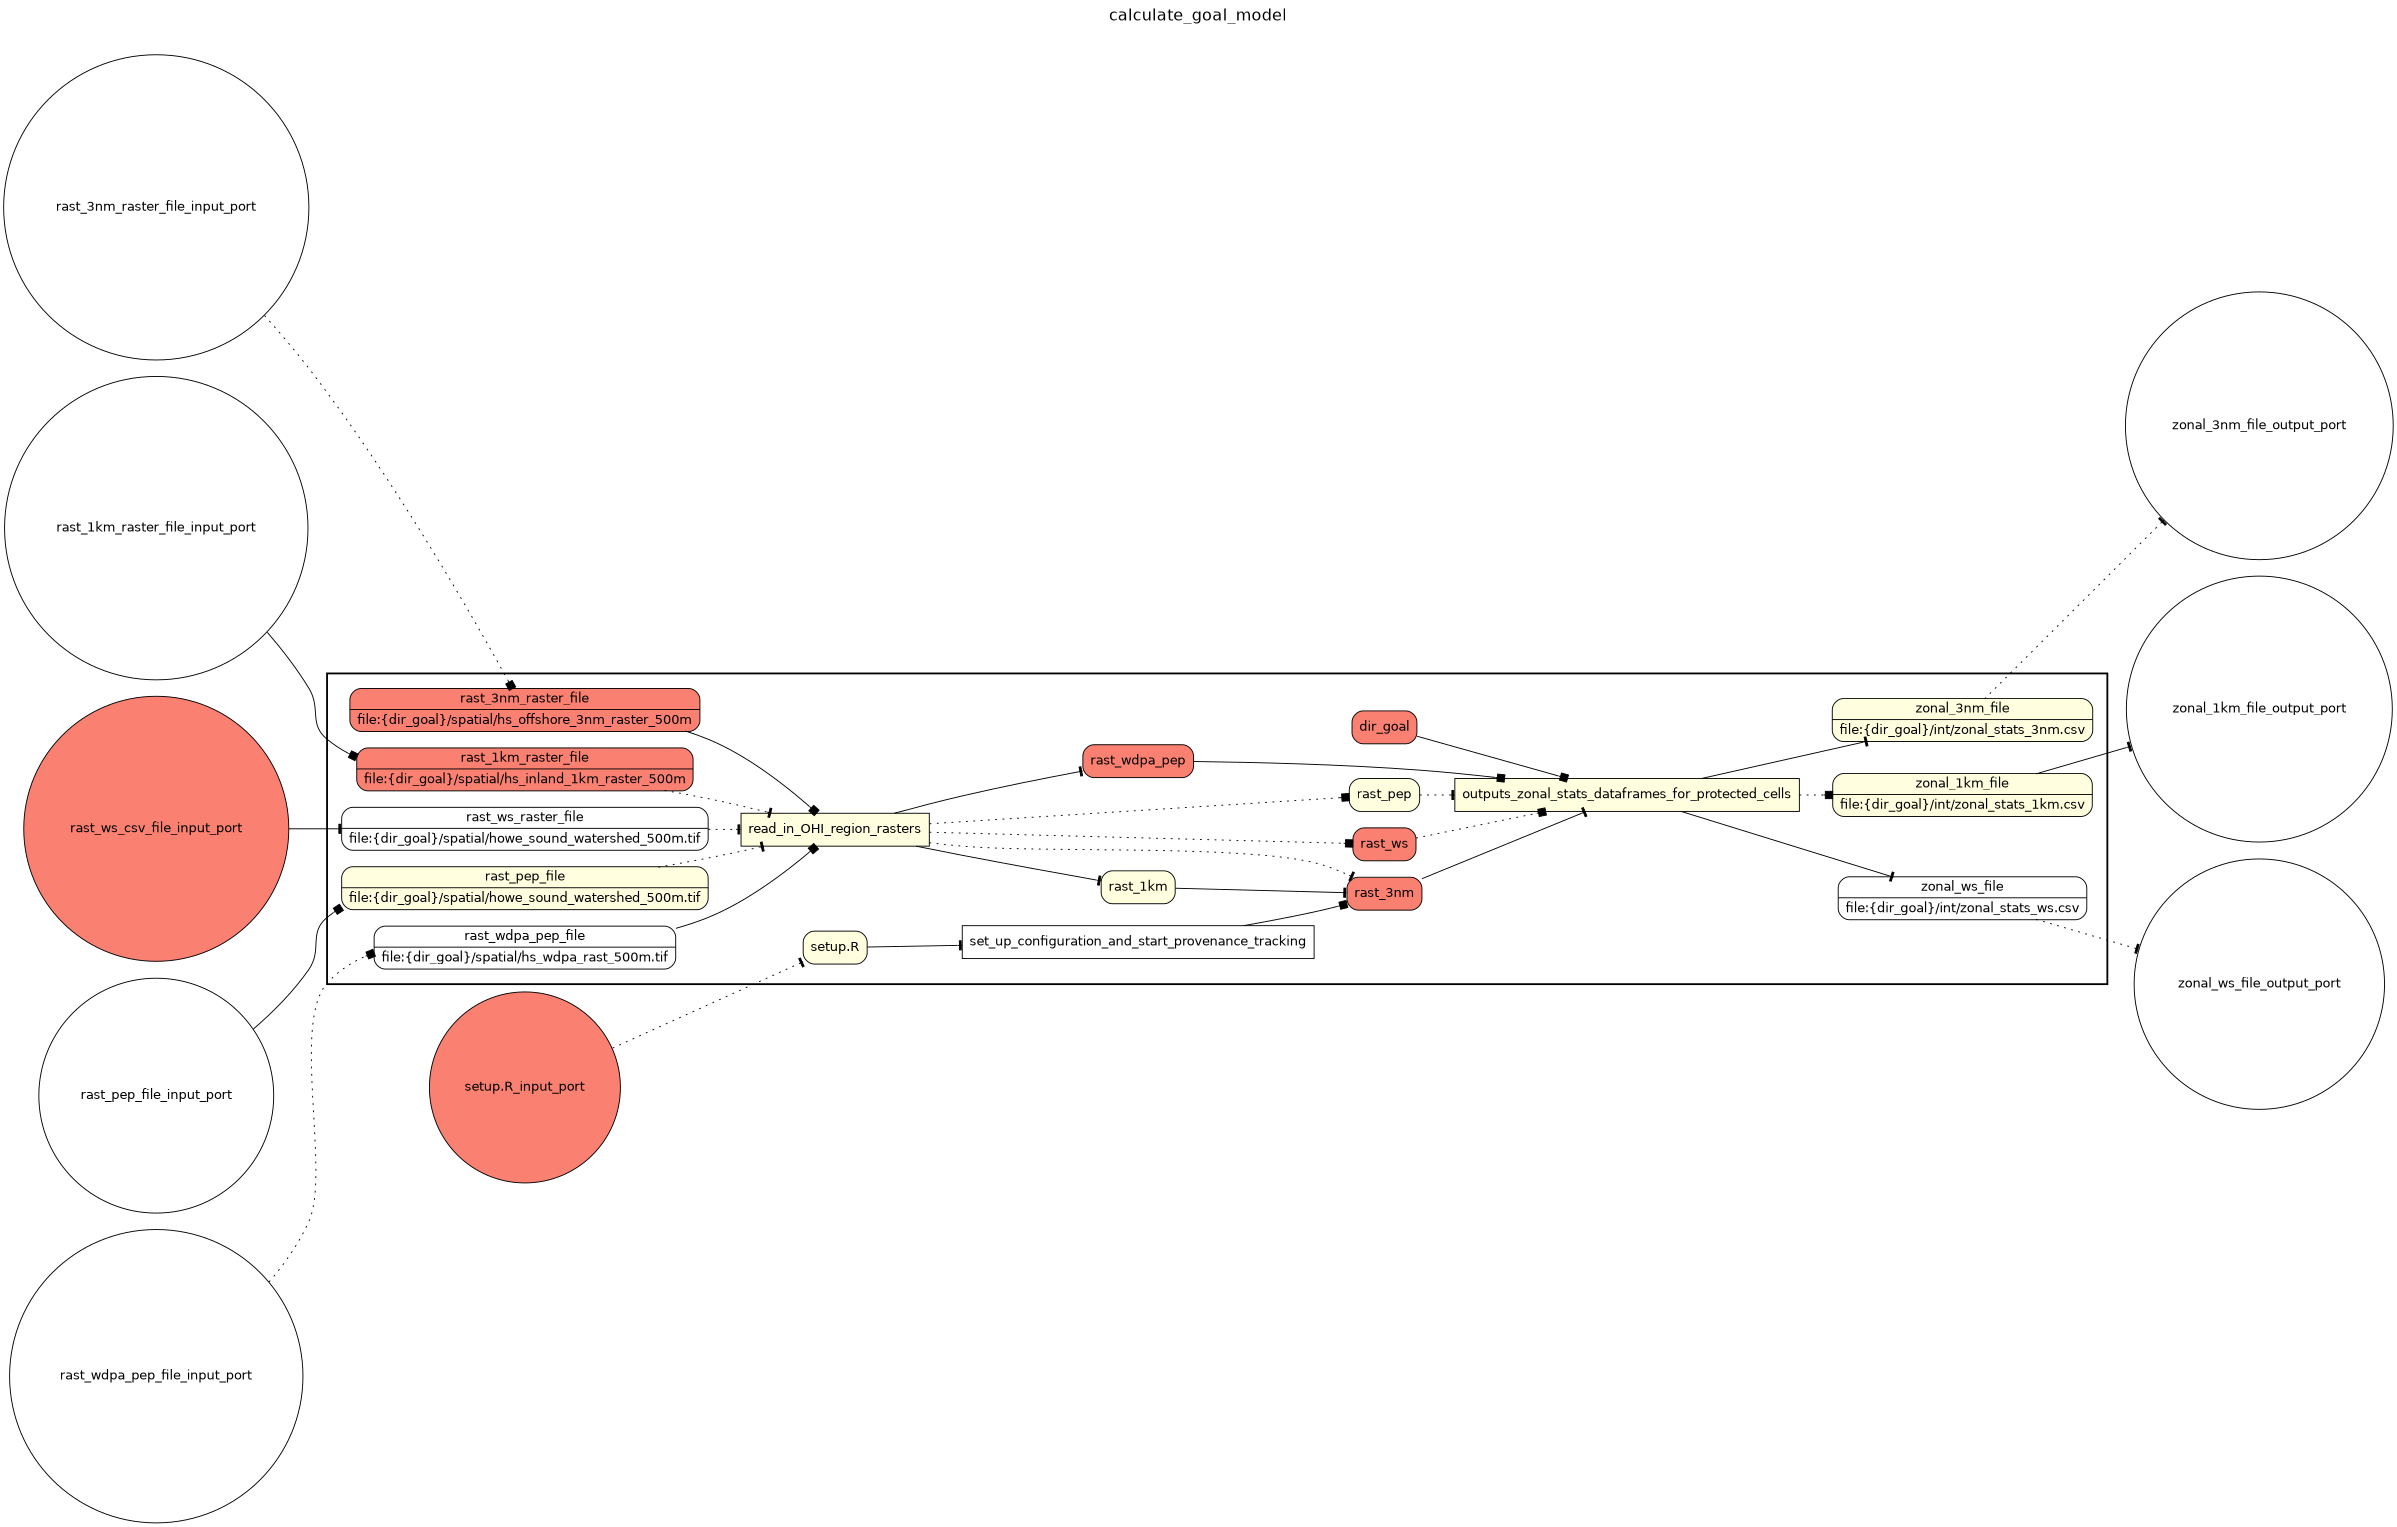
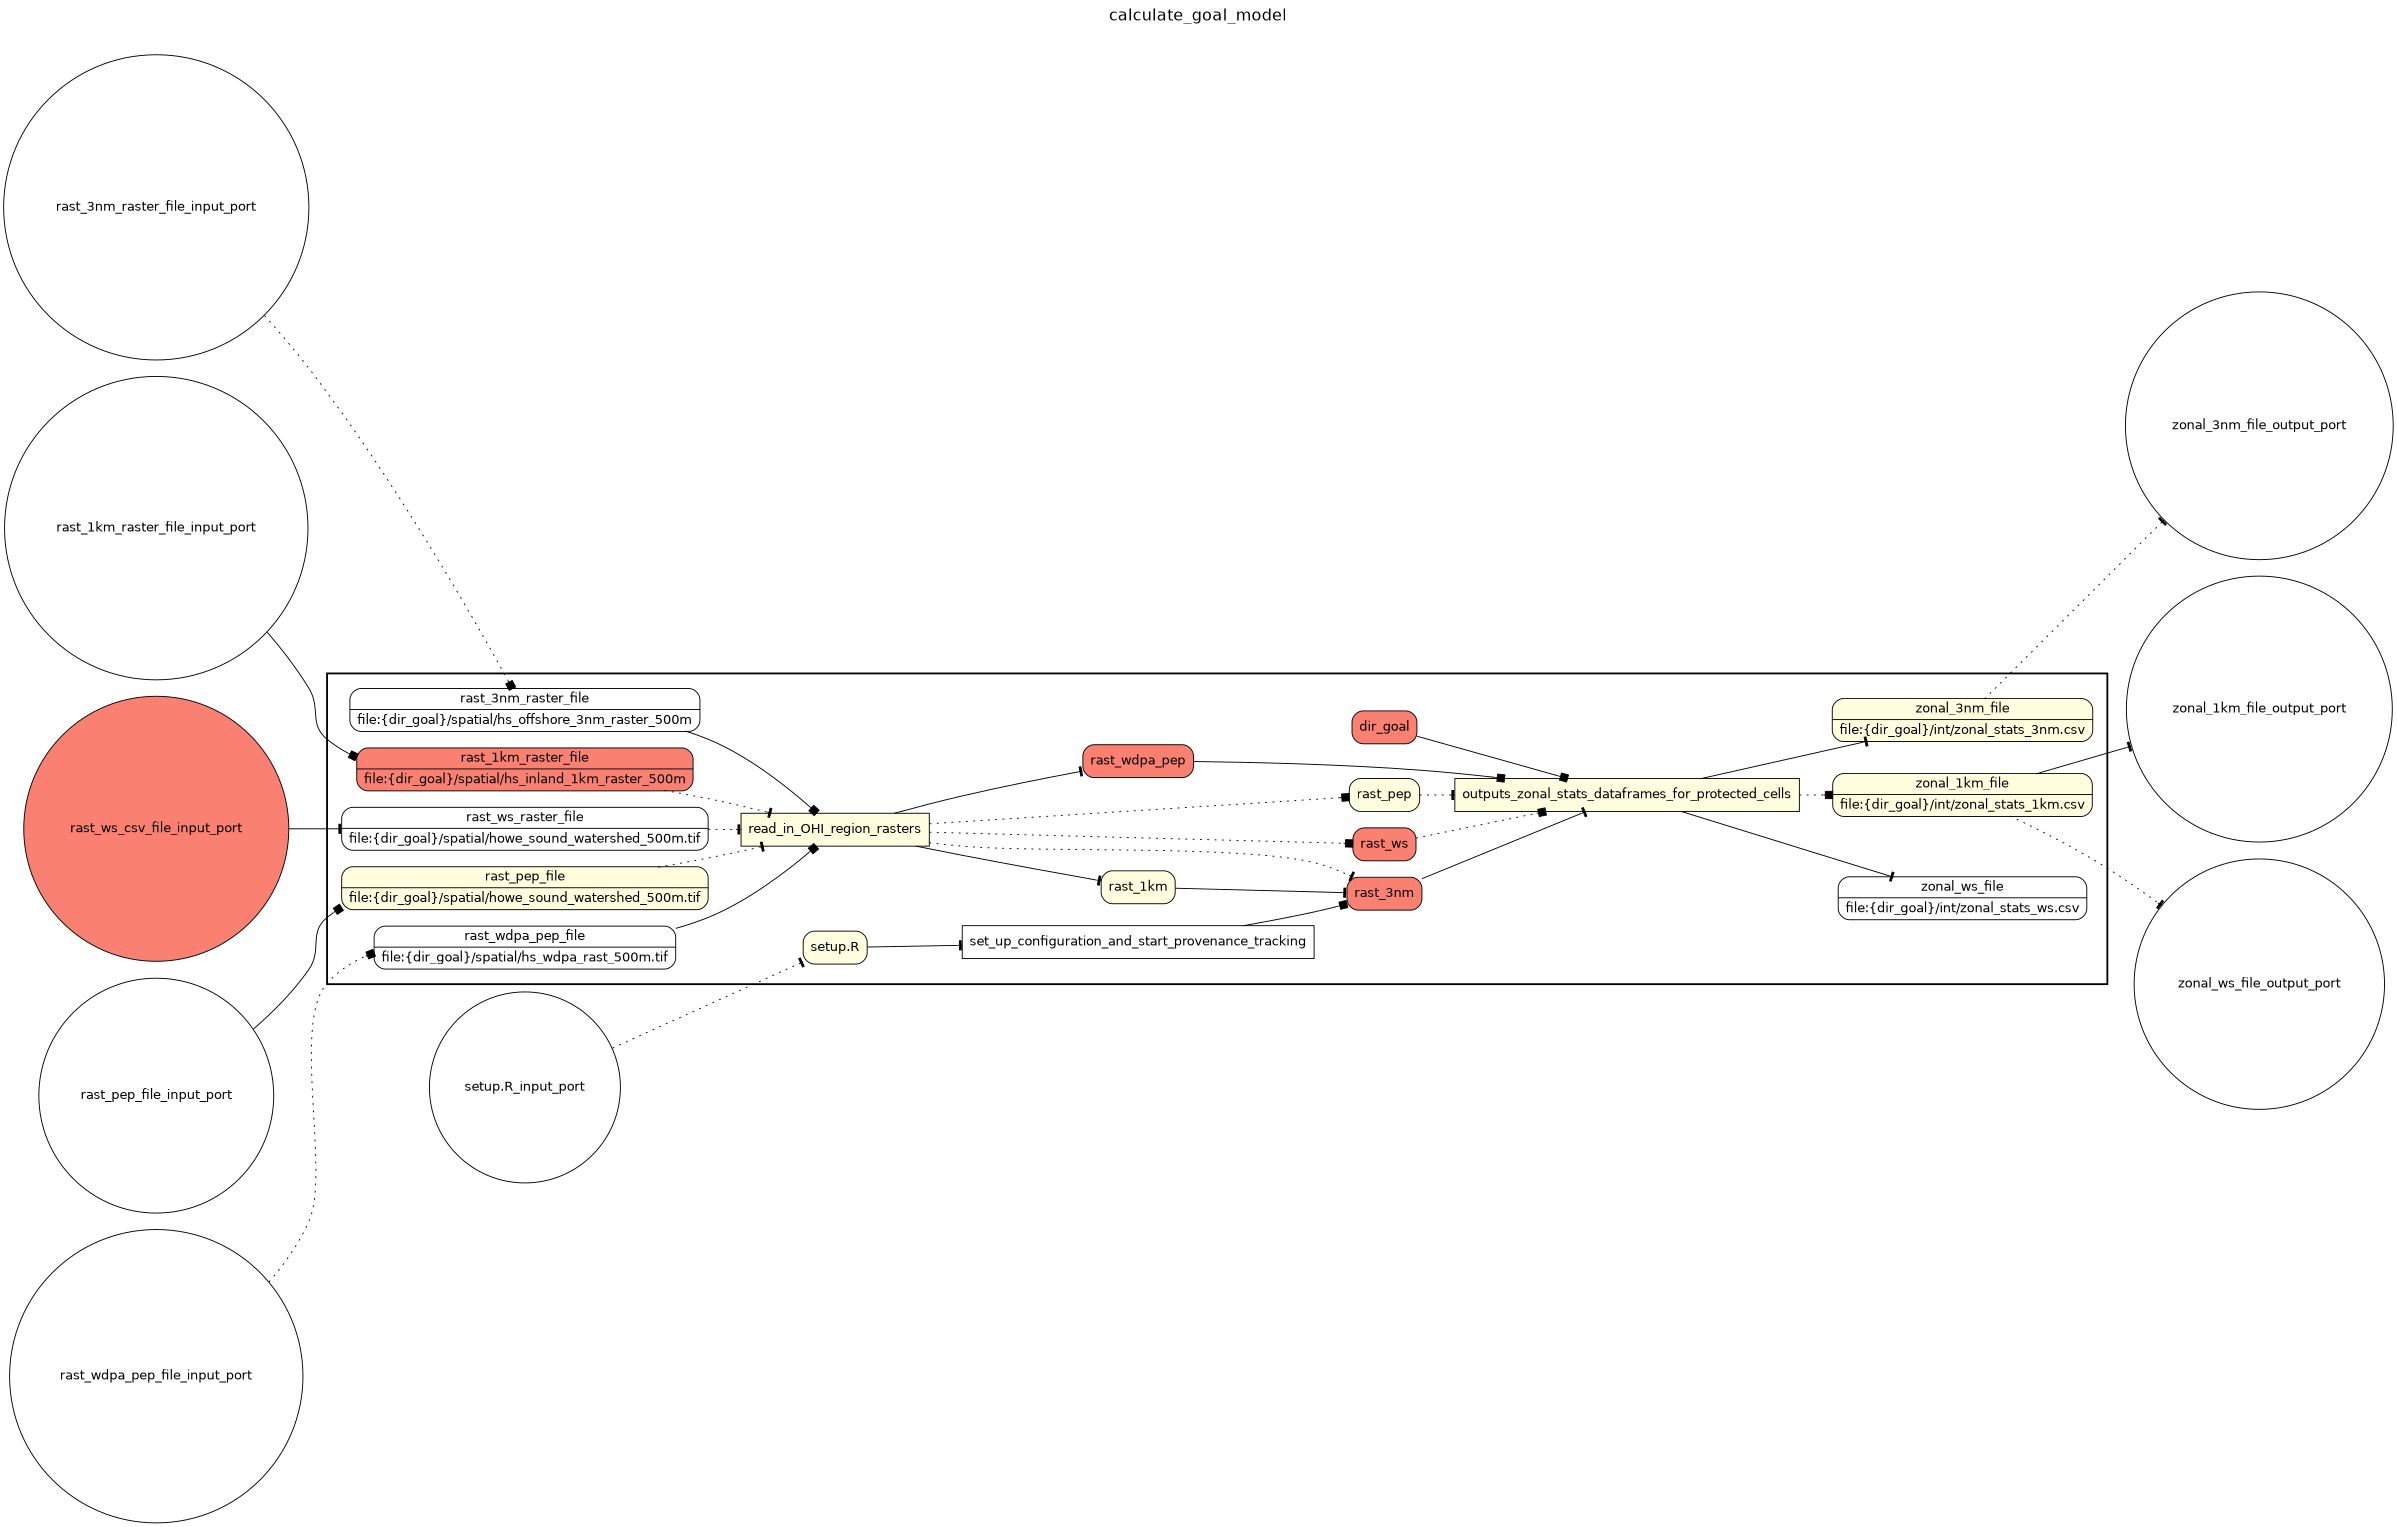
(525, 710) -> (525, 710)
(2085, 934) -> (2086, 856)
(525, 1087) -> (525, 1087)
